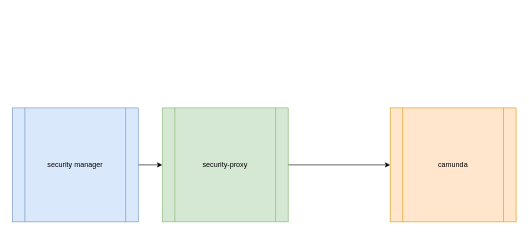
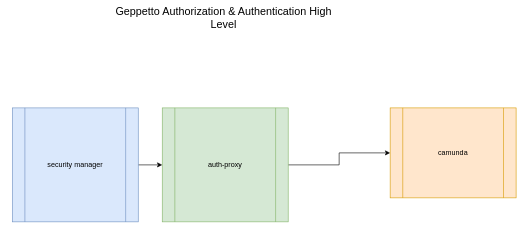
none -> (224, 18)
(225, 165) -> (225, 165)
(453, 165) -> (453, 153)
